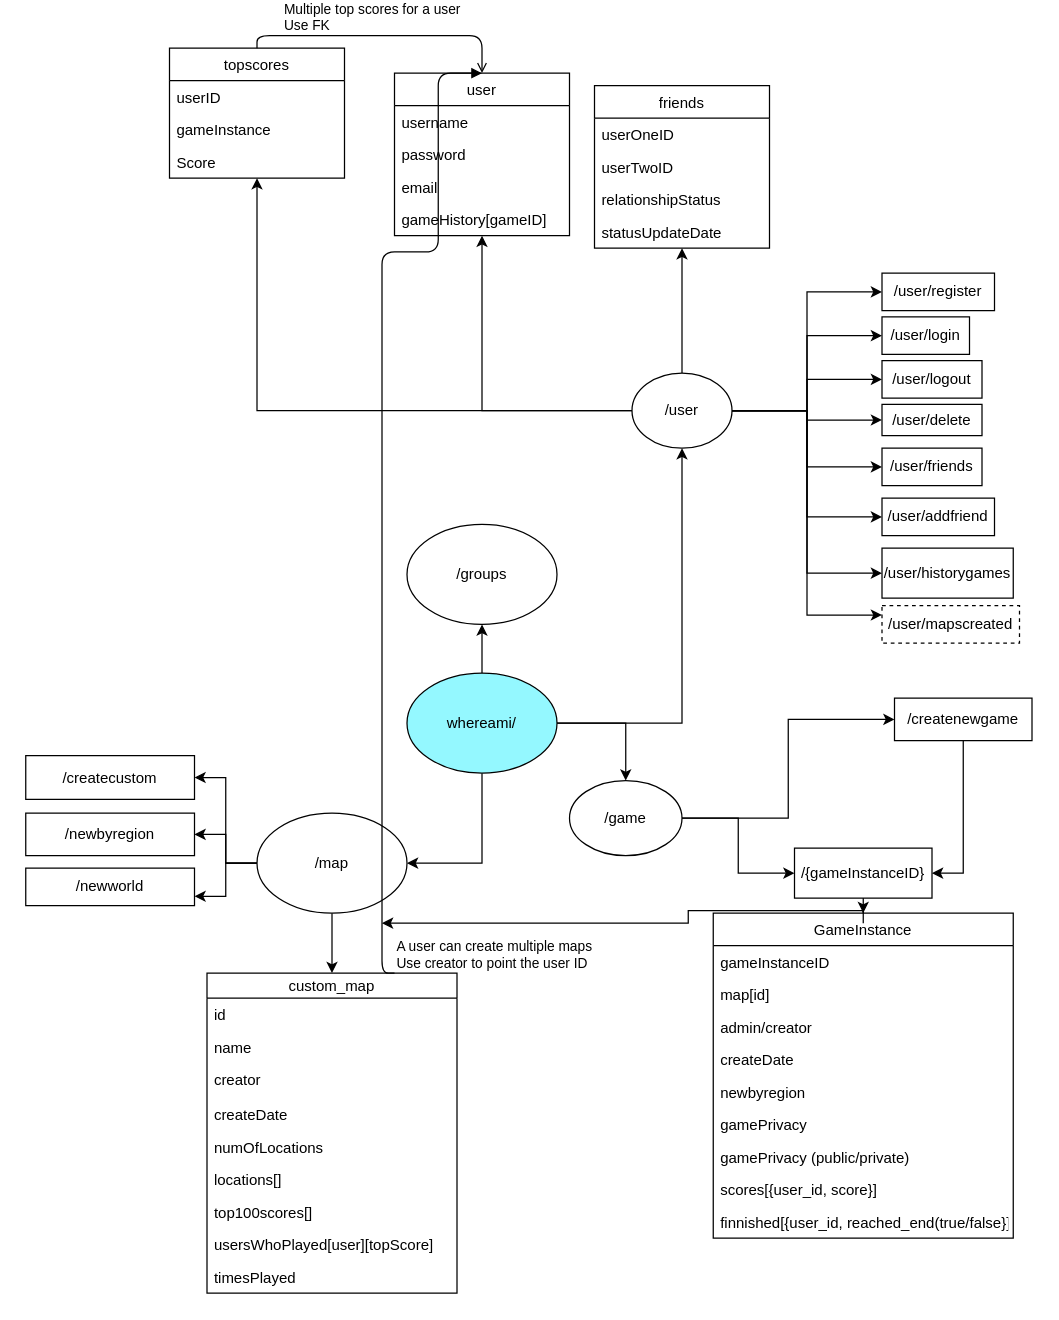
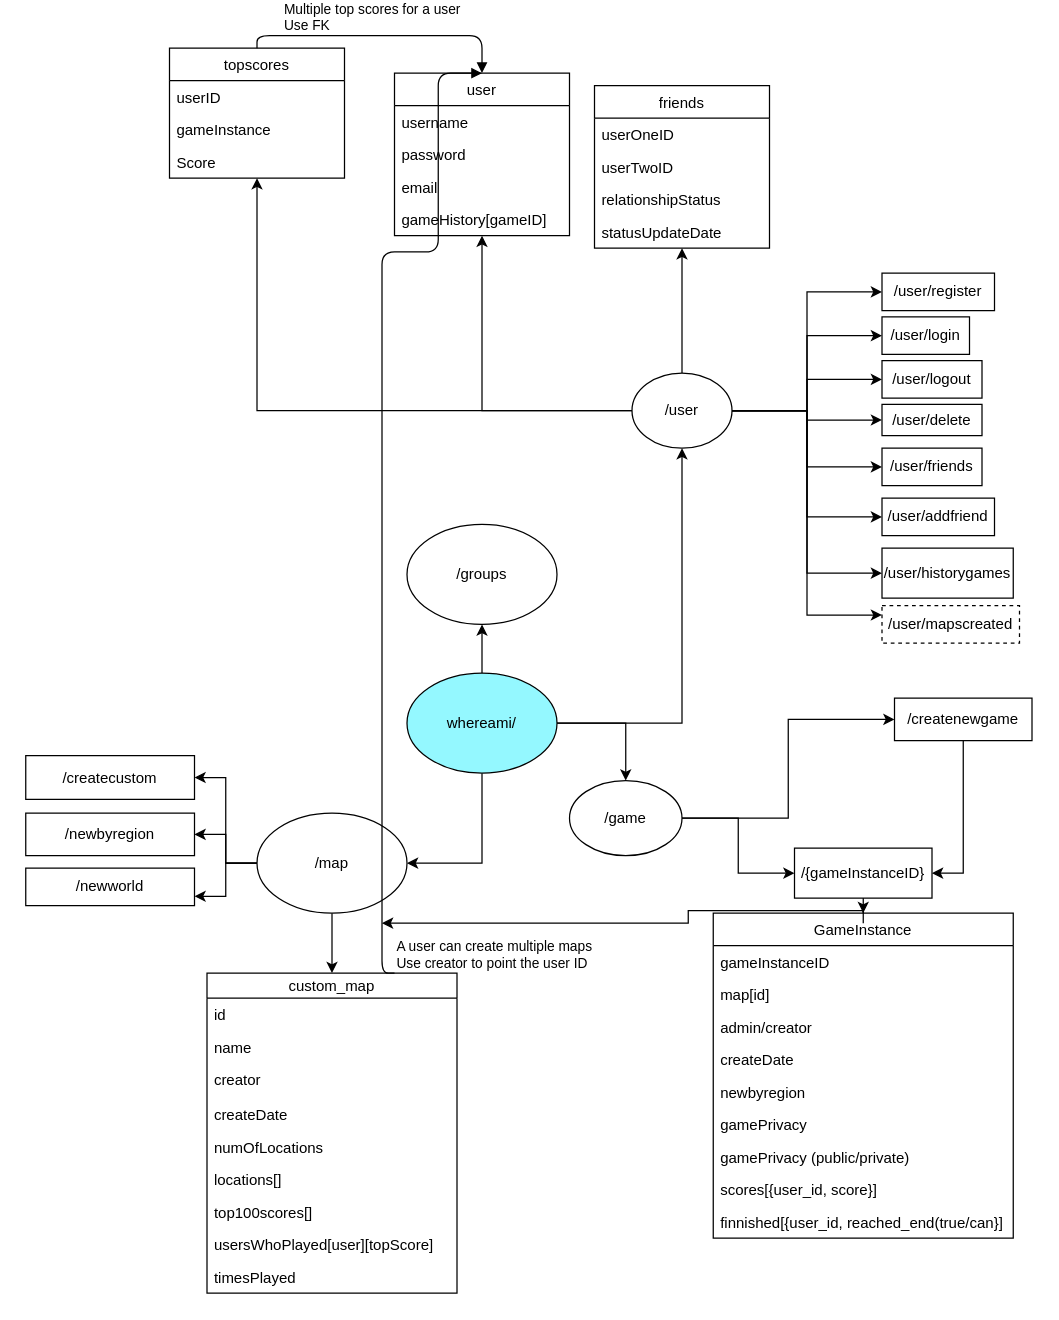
(482, 64) -> (482, 61)
(893, 1223) -> (887, 1223)
